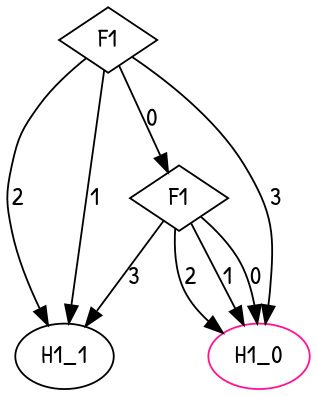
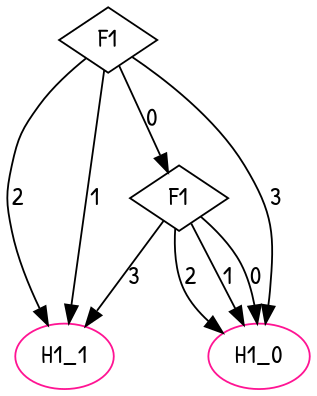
(65, 356) -> (65, 356)
